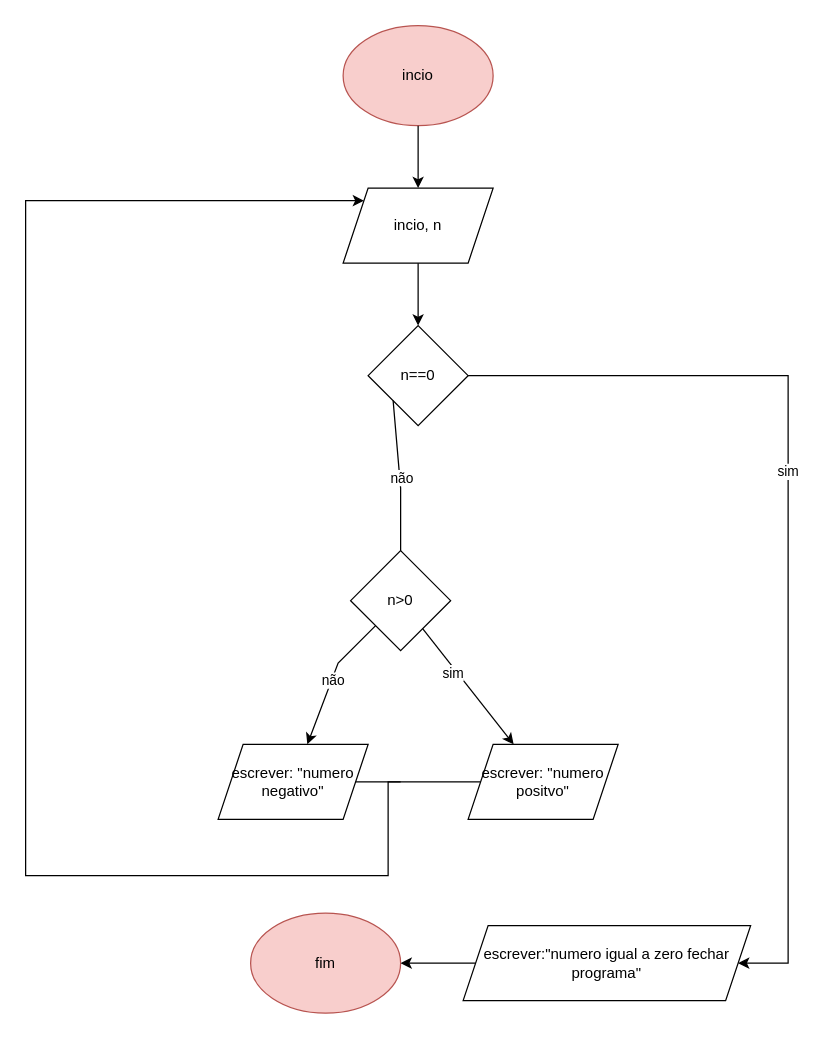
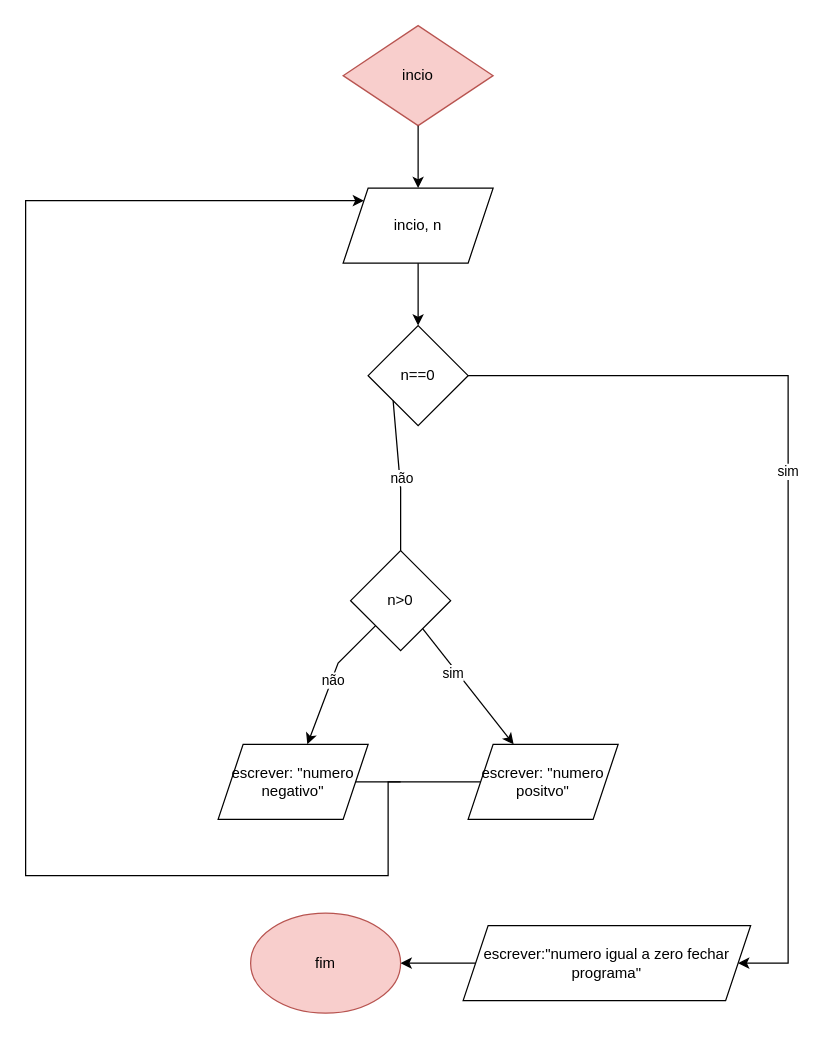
(418, 76) -> (418, 76)
